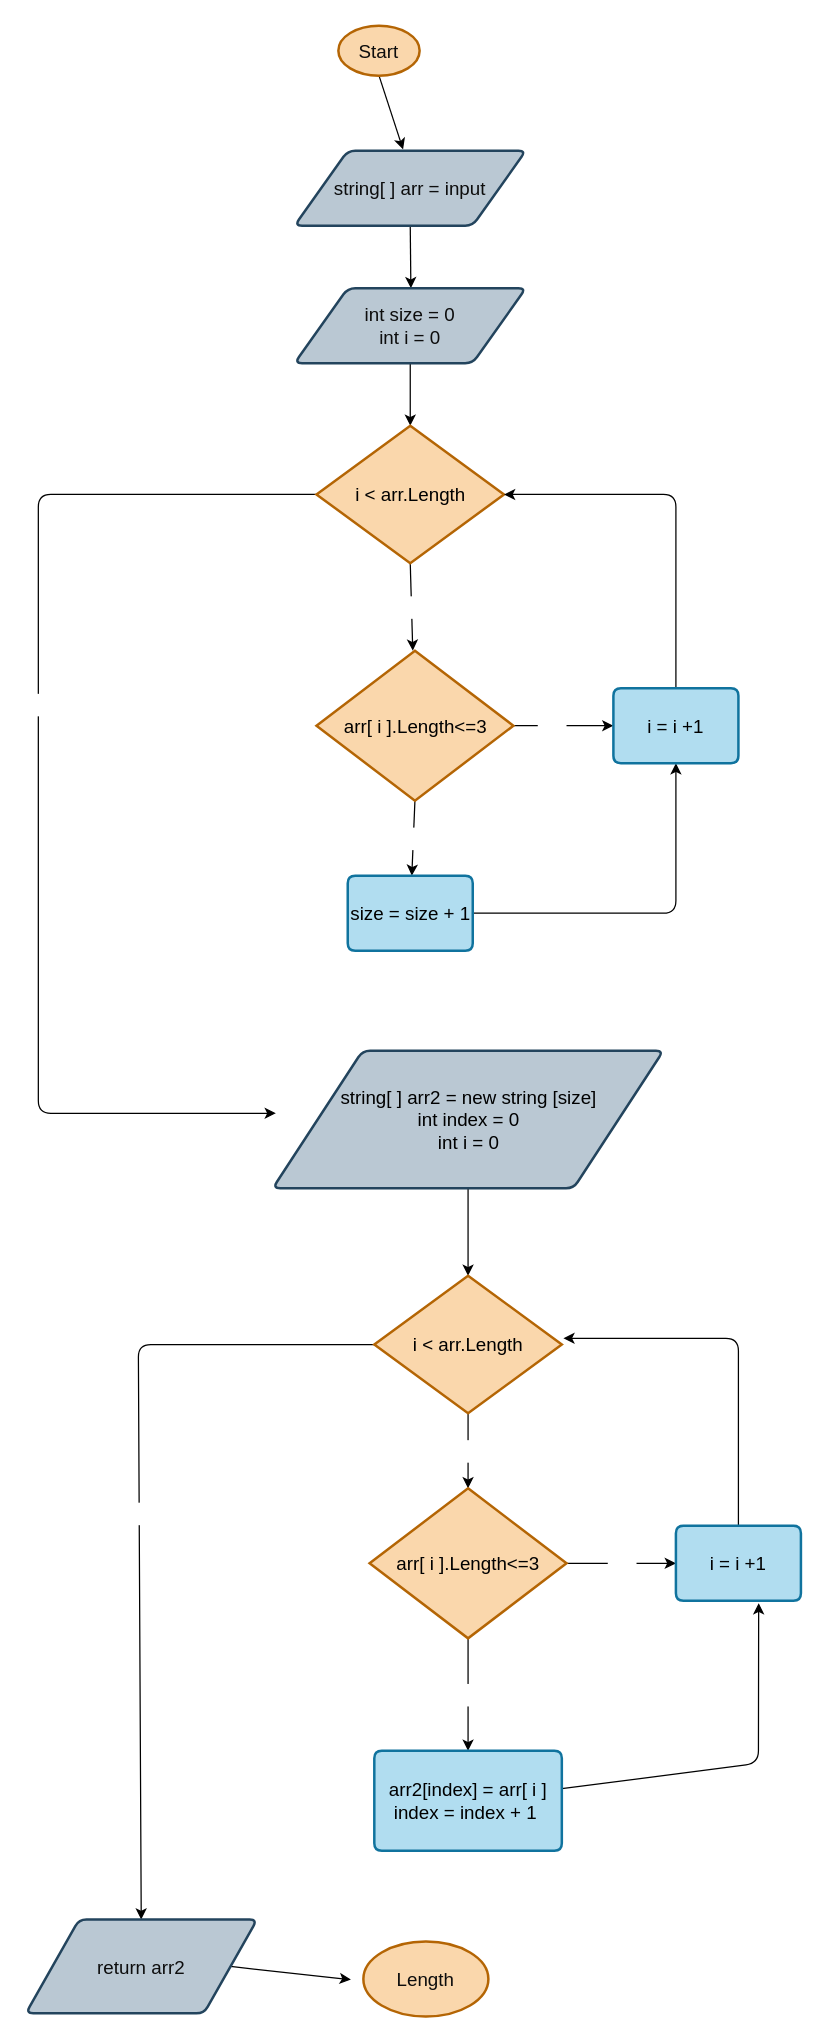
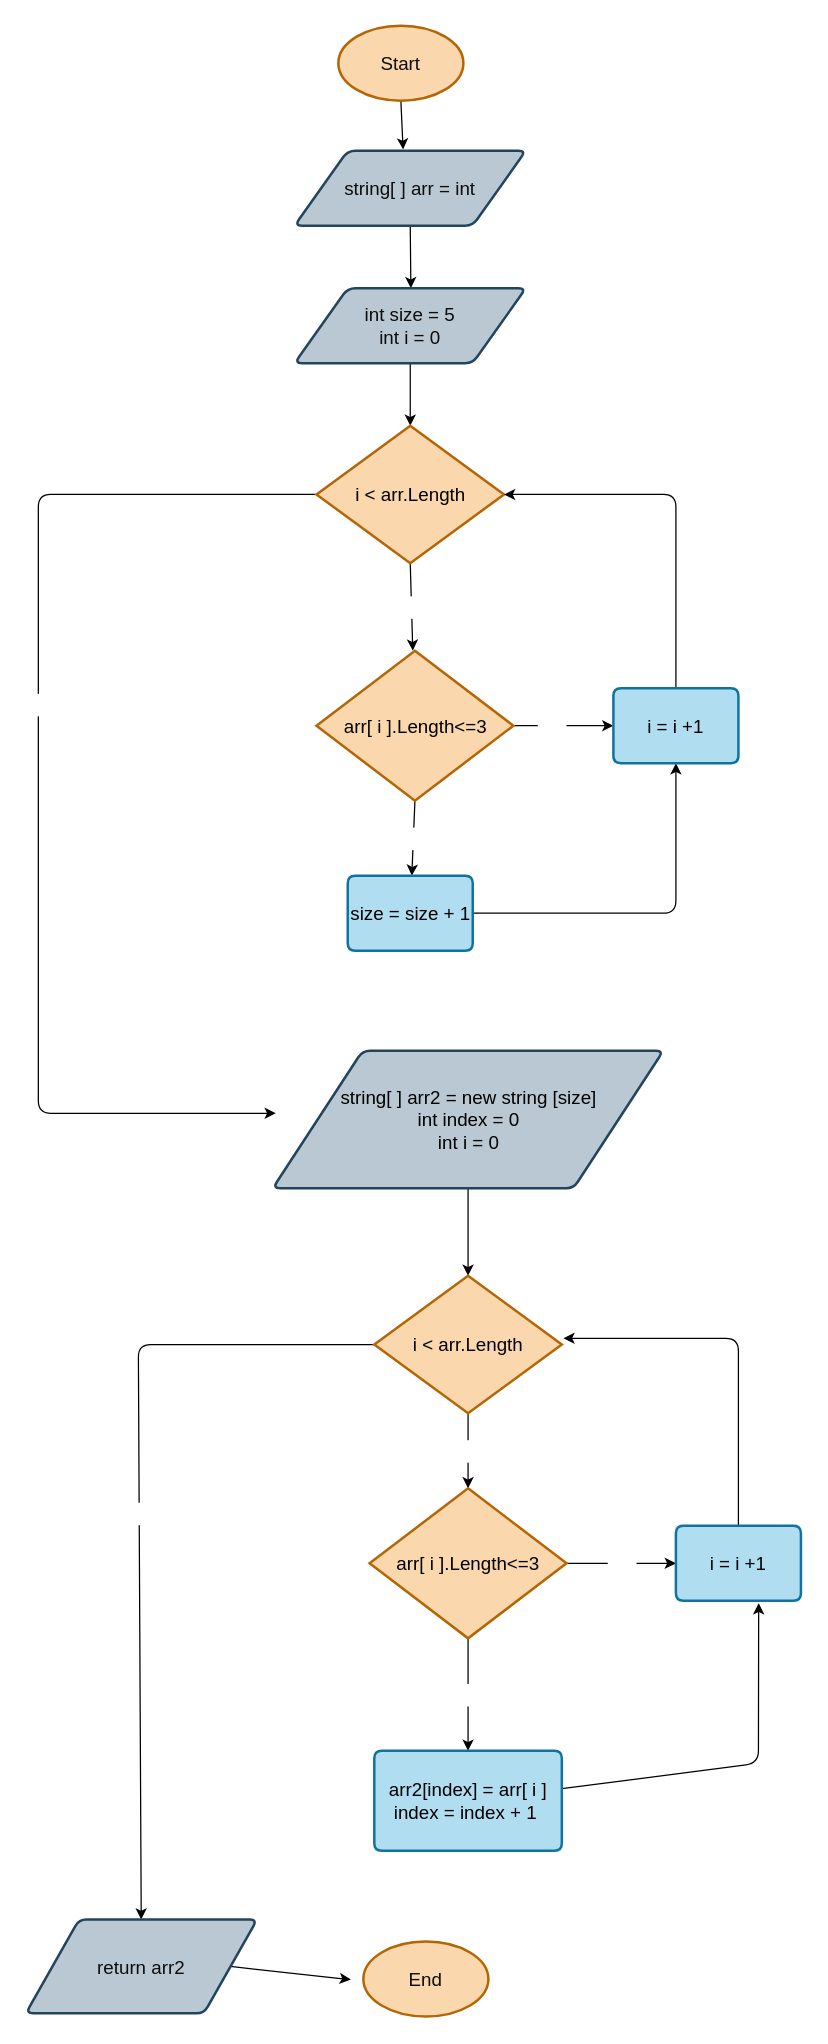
(379, 51) -> (401, 63)
(410, 188) -> (410, 188)
(410, 326) -> (410, 326)
(426, 1979) -> (426, 1979)
